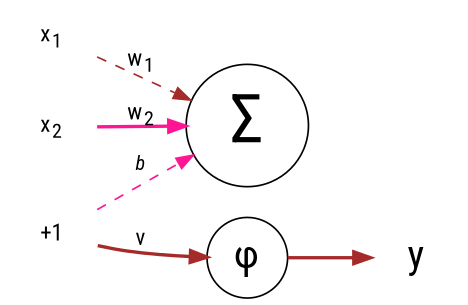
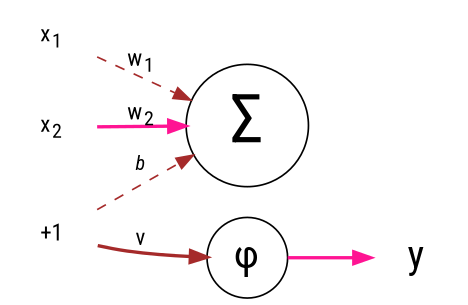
(138, 187) -> (138, 187)
(321, 258) -> (321, 258)
